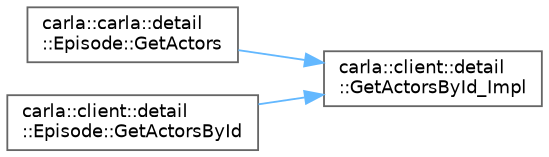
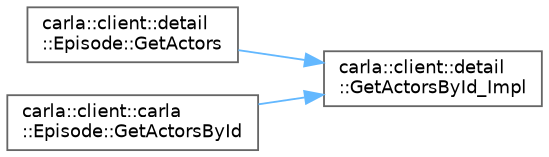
(133, 35) -> (133, 35)
(133, 123) -> (133, 123)
